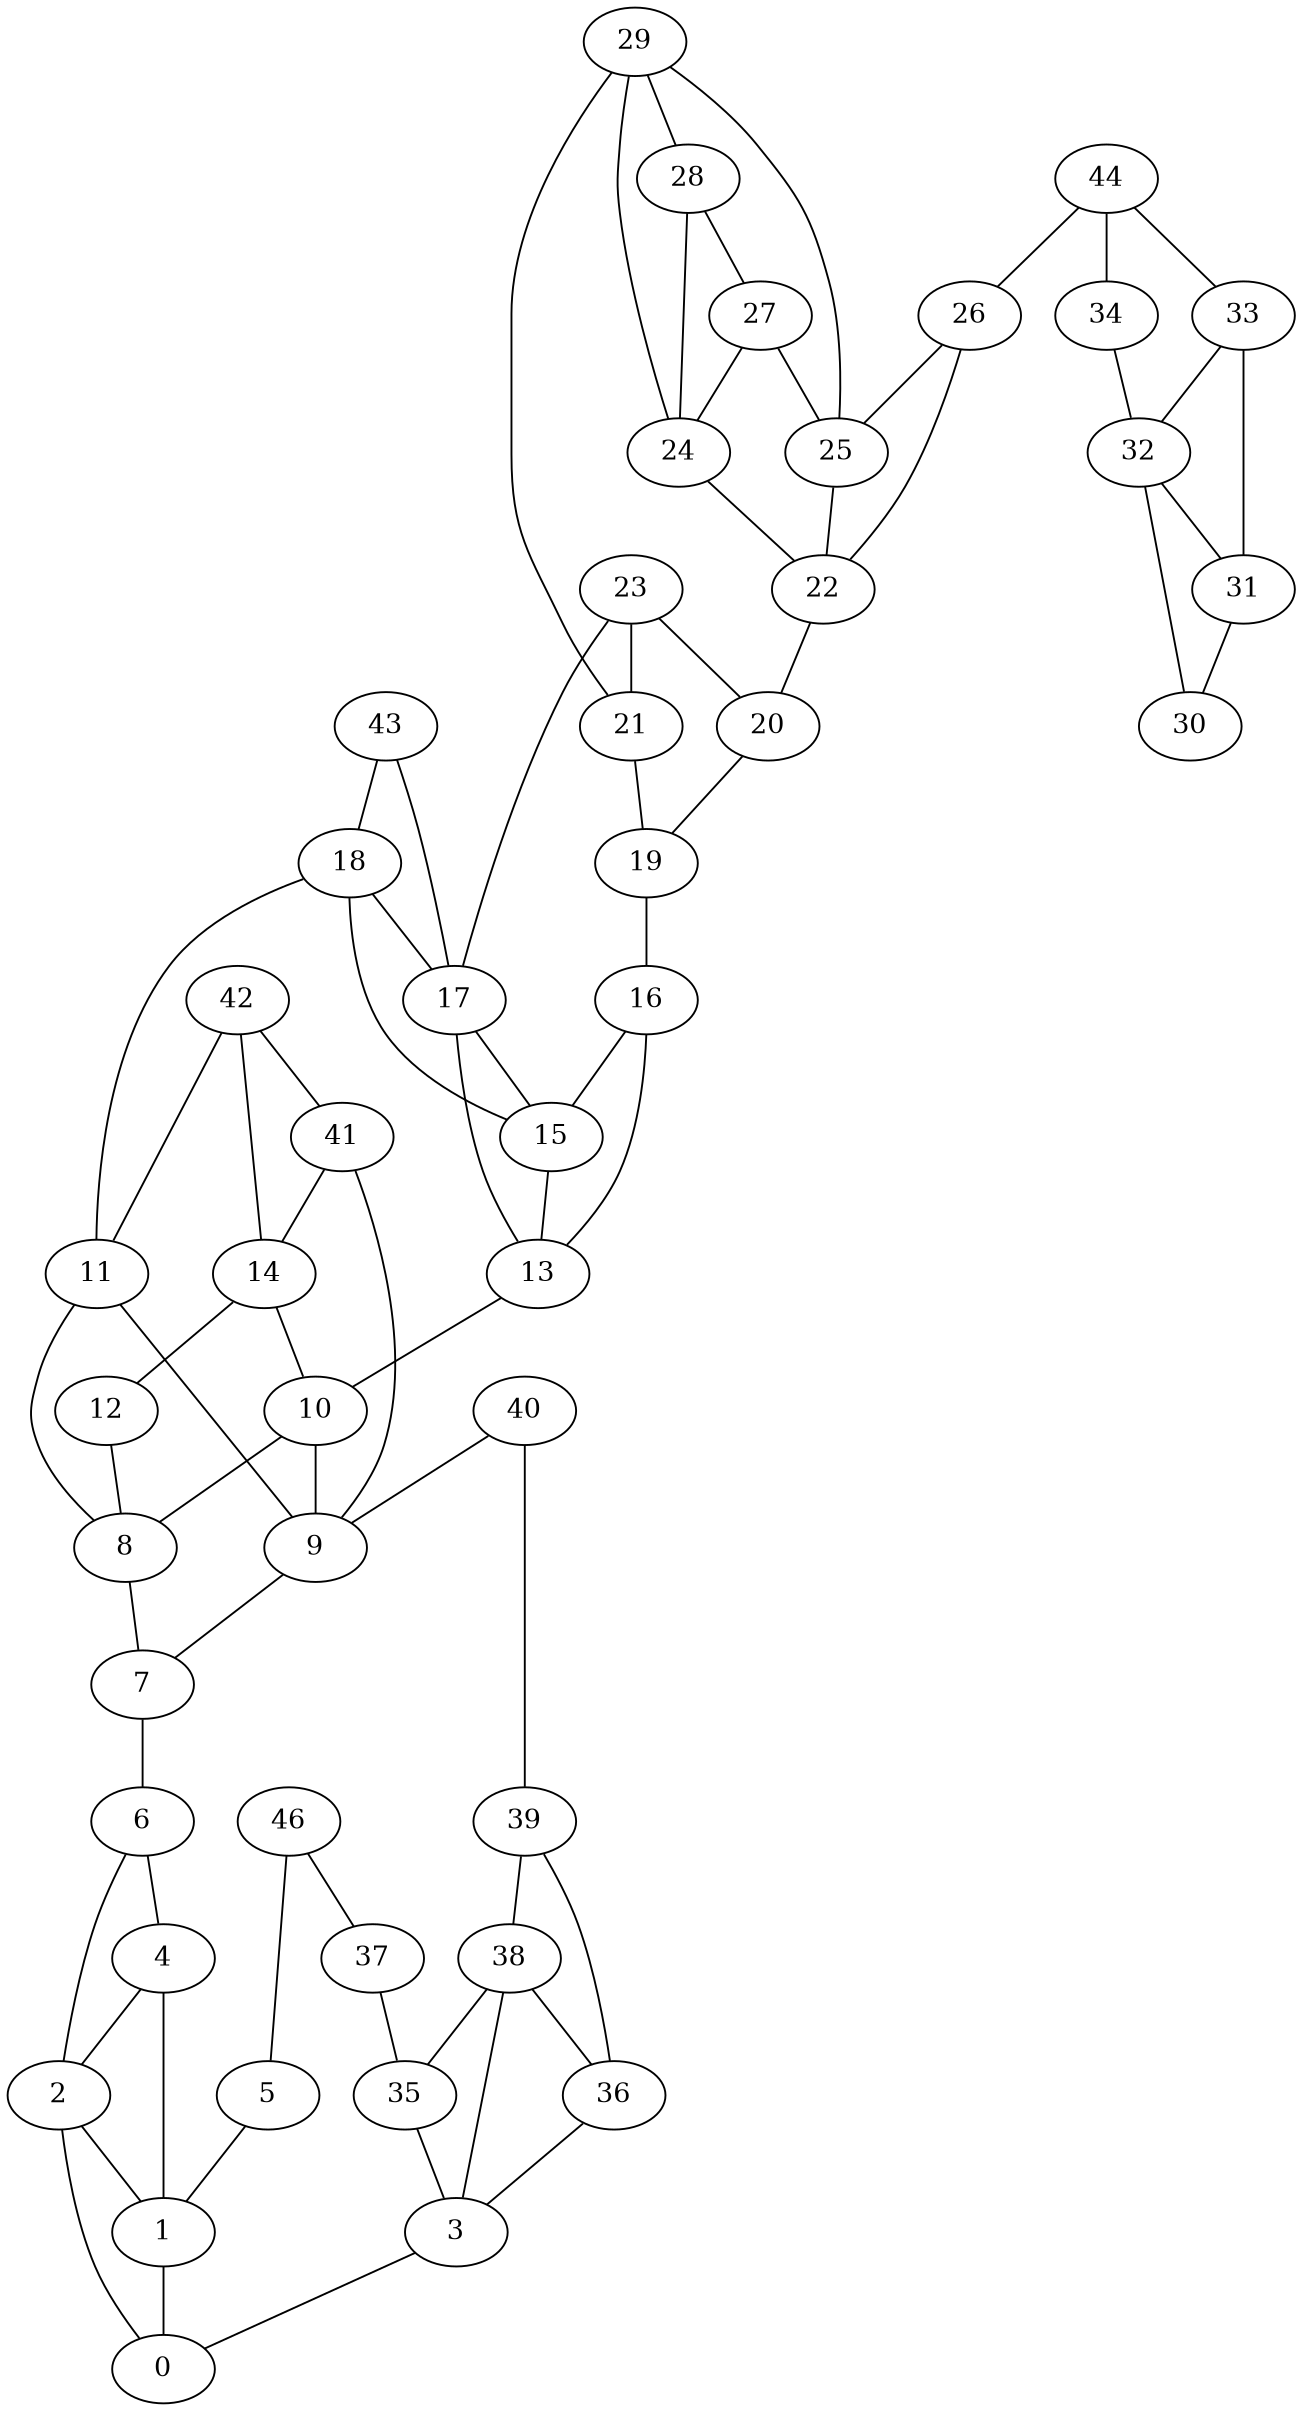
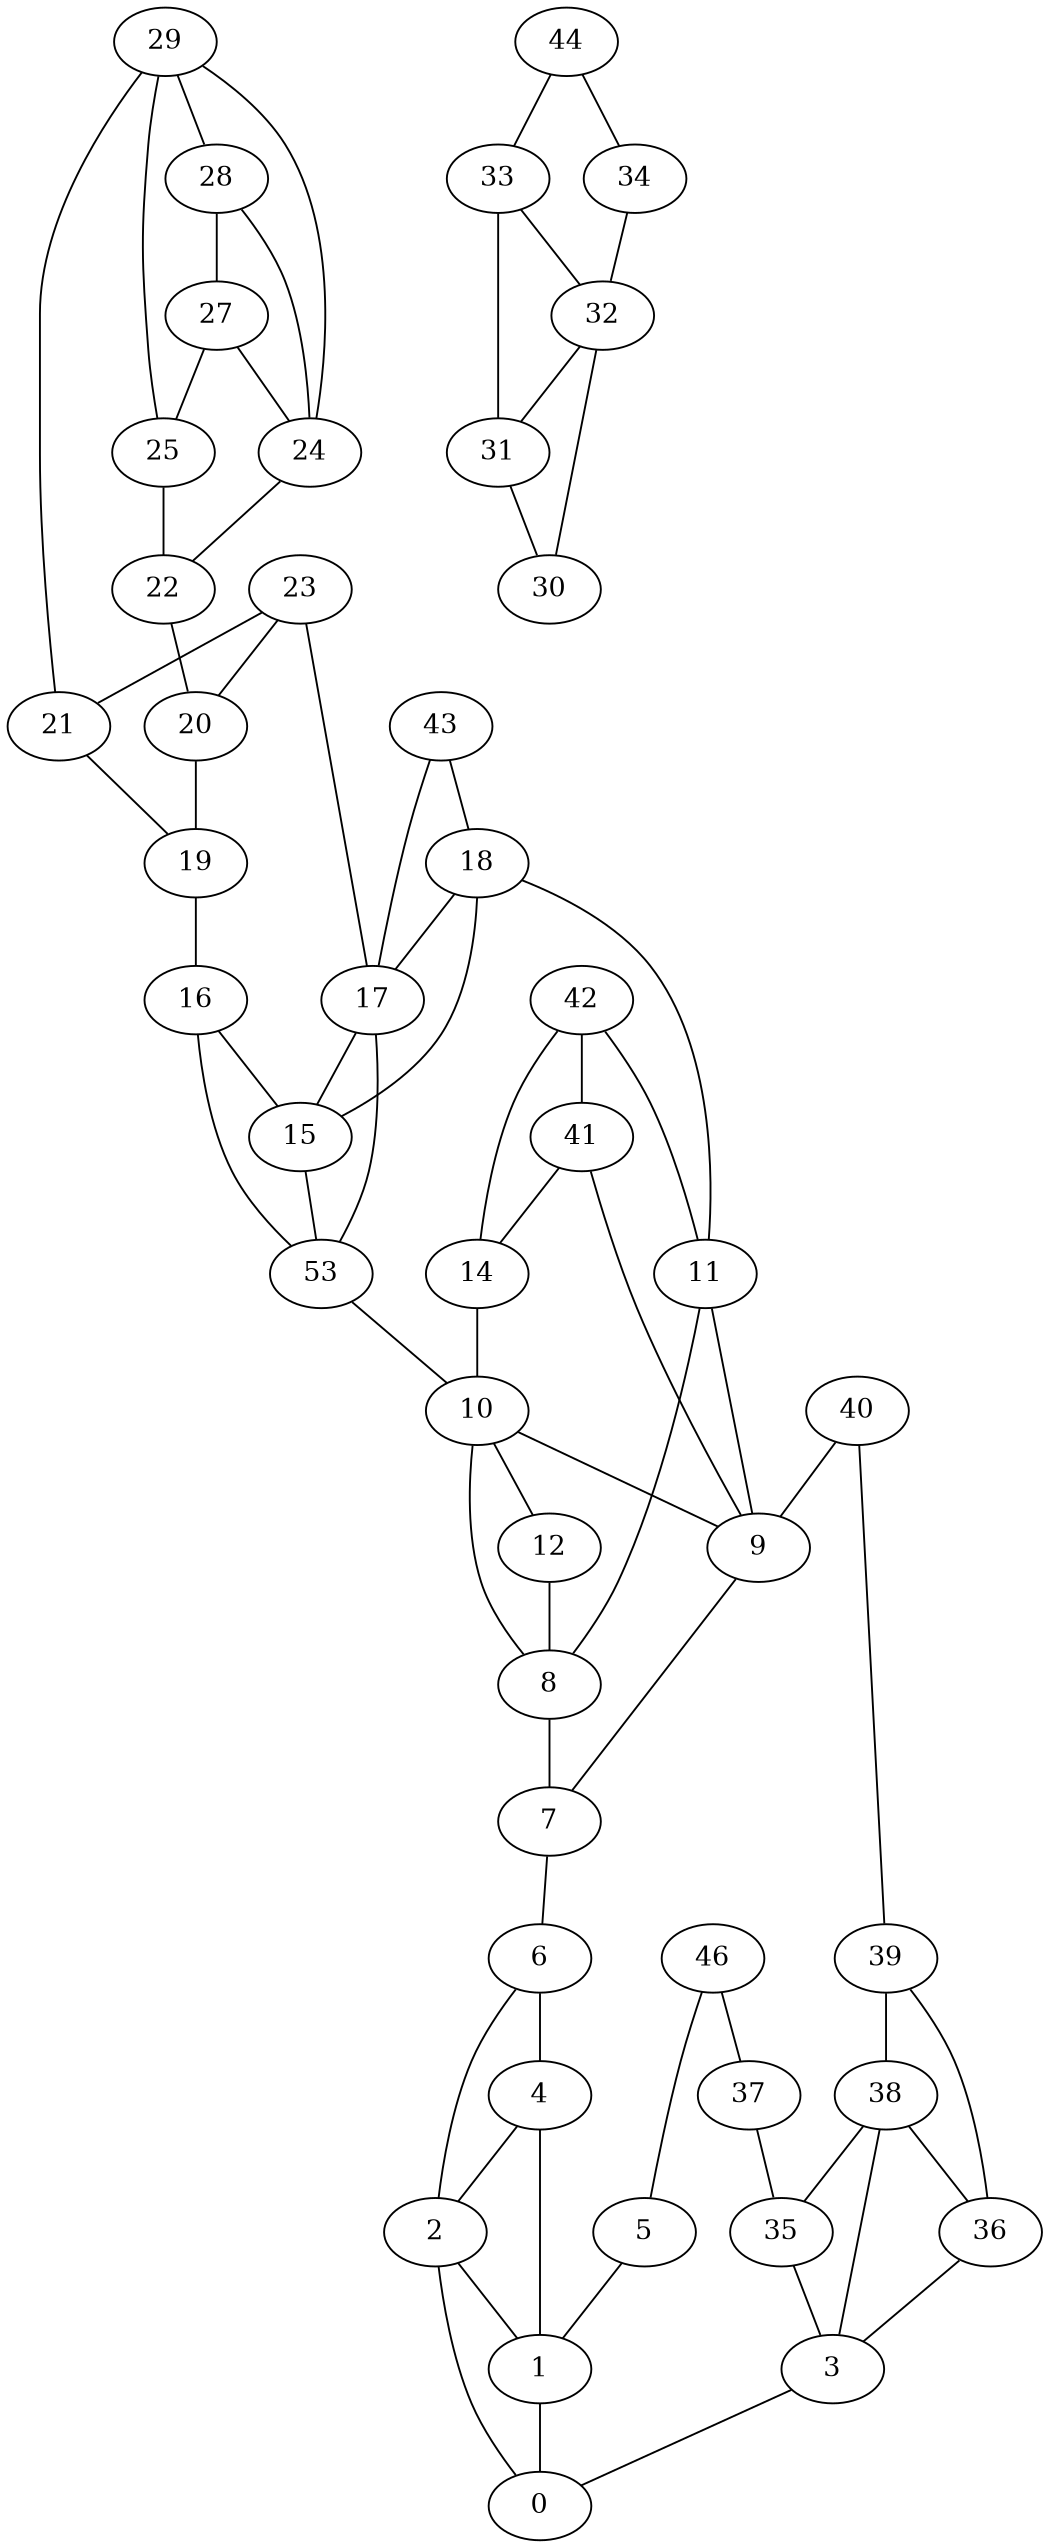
(970, 316) -> none
(538, 1274) -> (321, 1274)
(185, 1343) -> (513, 1479)
